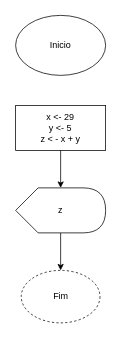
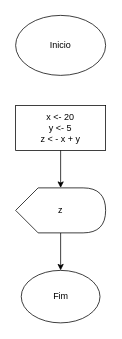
(60, 128) -> (60, 128)
(60, 297) -> (60, 297)
